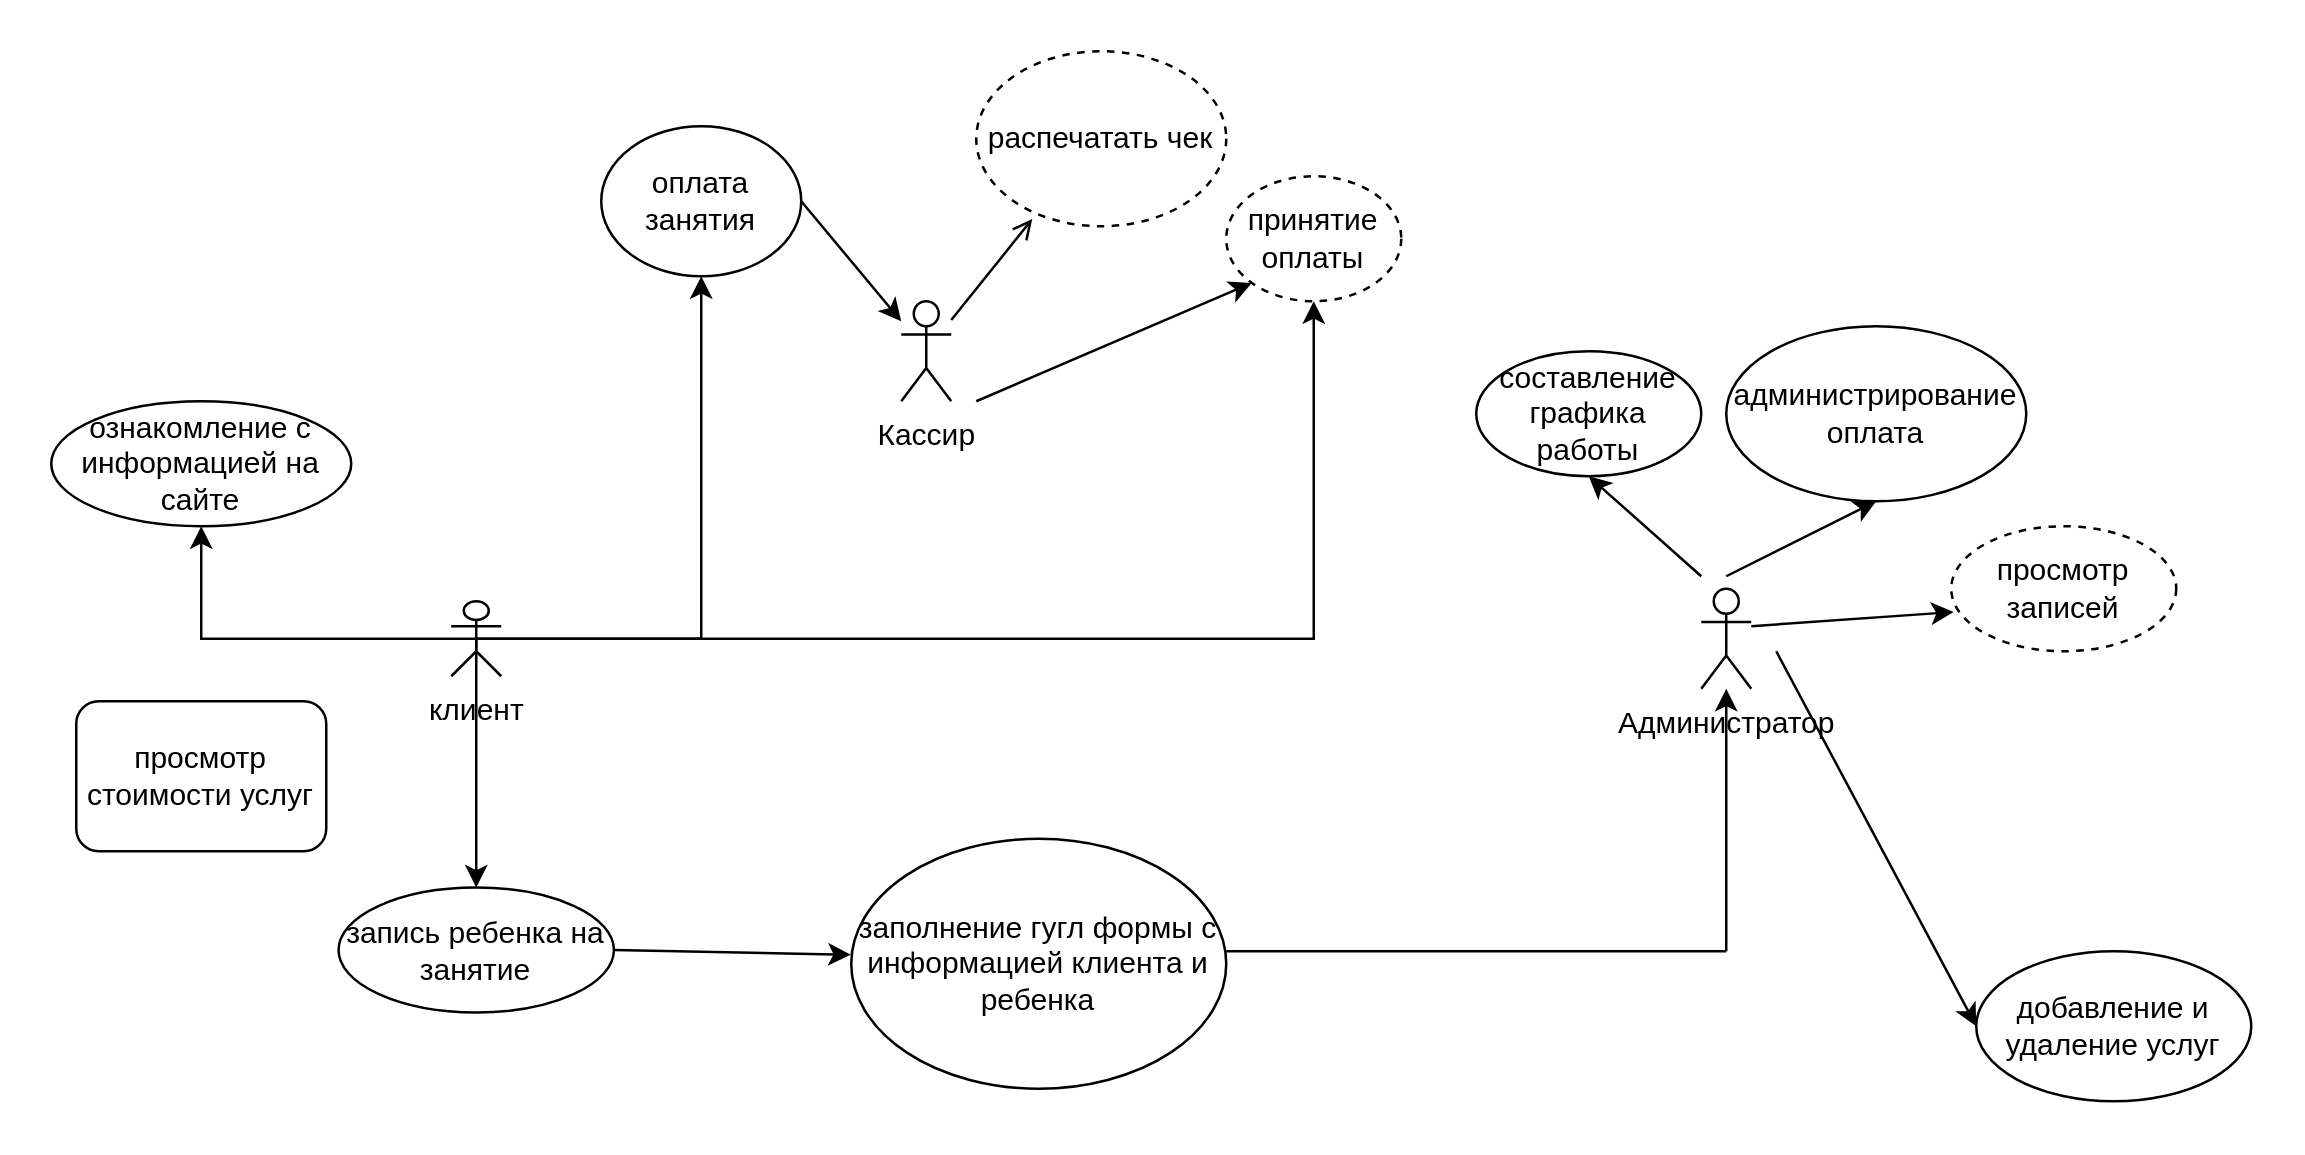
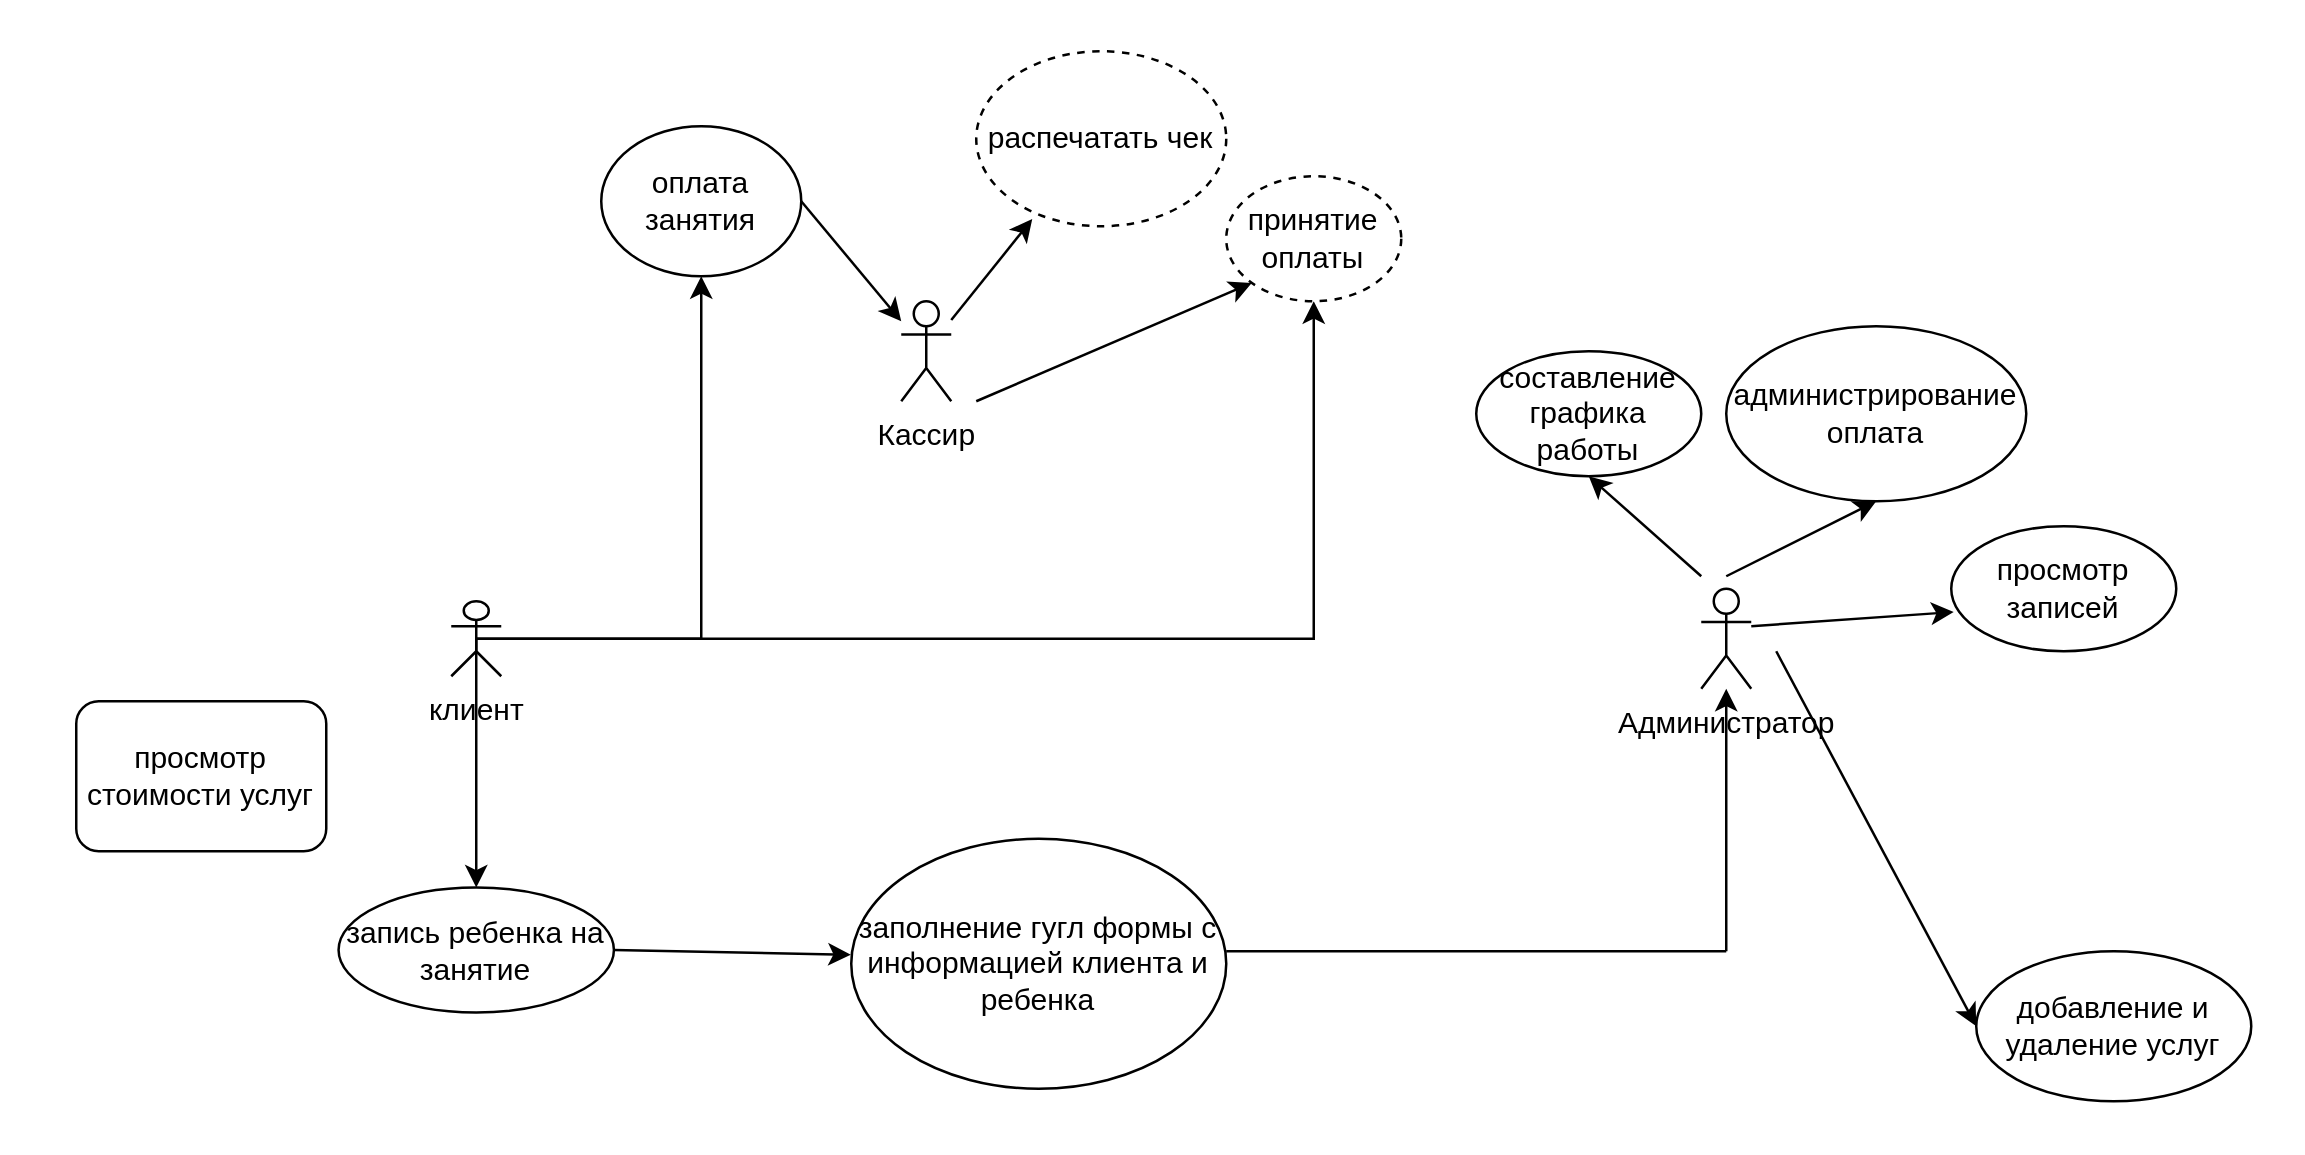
(1024, 230) -> (1021, 233)
(201, 464) -> none
(2064, 589) -> (2064, 589)
(288, 639) -> none
